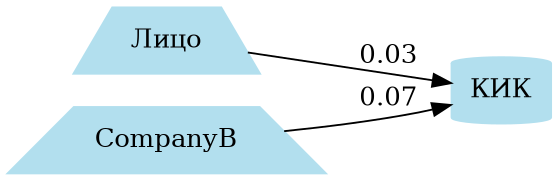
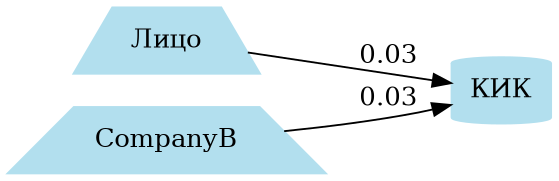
(389, 99) -> (389, 99)
